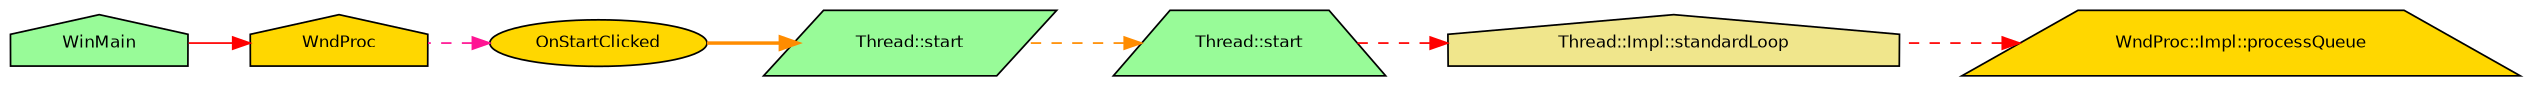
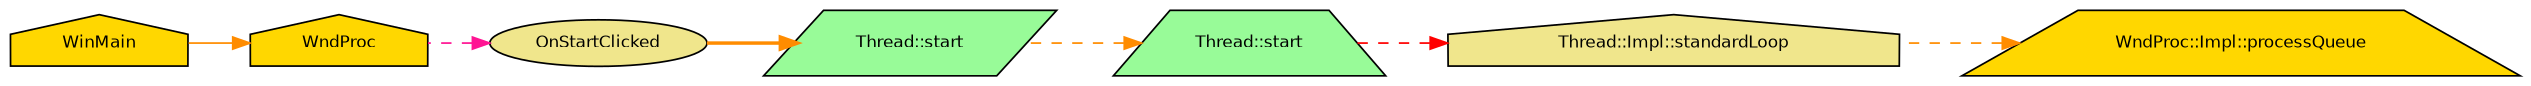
(99, 43) -> (99, 43)
(211, 43) -> (211, 43)
(598, 43) -> (598, 43)
(1951, 43) -> (1951, 43)
